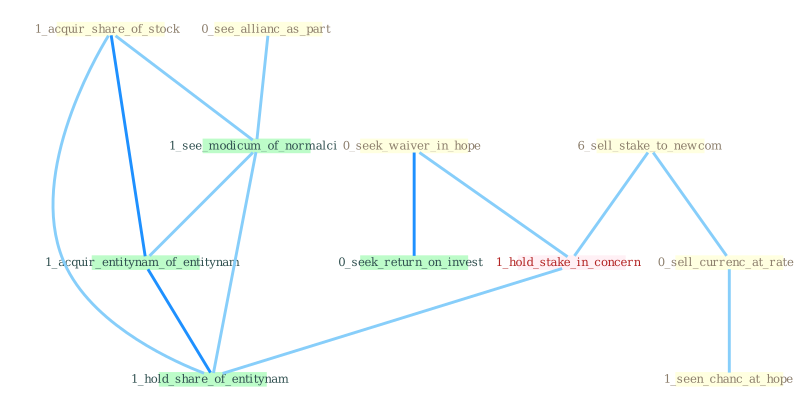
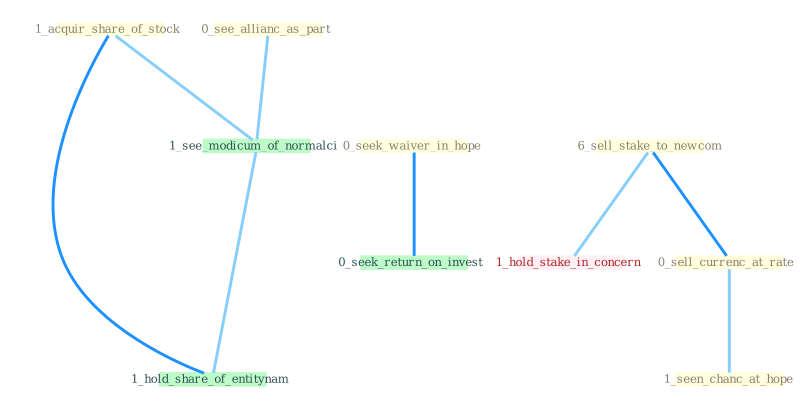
(690, 204) -> (690, 204)
(493, 205) -> none
(56, 236) -> (56, 236)
(146, 263) -> none
(392, 321) -> none
